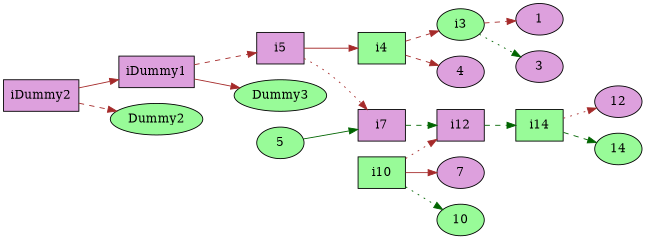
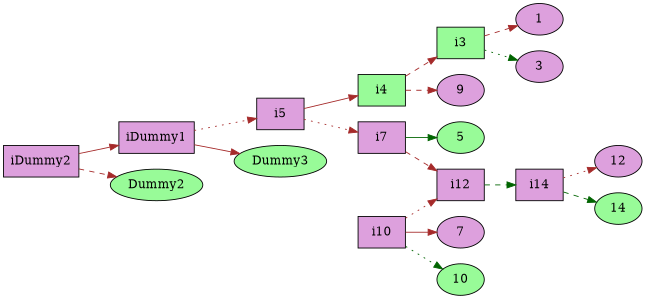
(461, 25) -> (461, 43)
(221, 60) -> (221, 125)
(461, 72) -> (461, 90)
(417, 125) -> (418, 159)
(539, 125) -> (539, 185)
(326, 135) -> (417, 138)
(382, 173) -> (382, 232)
